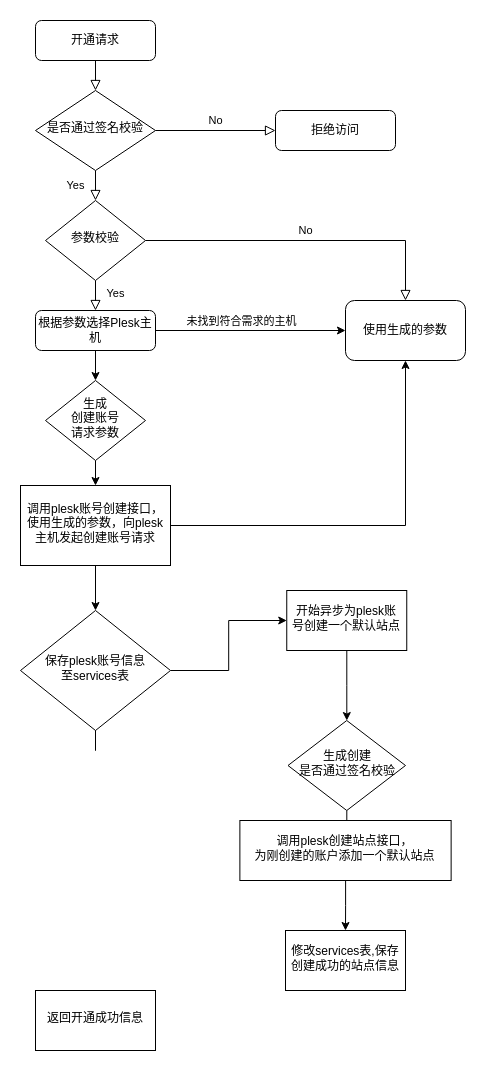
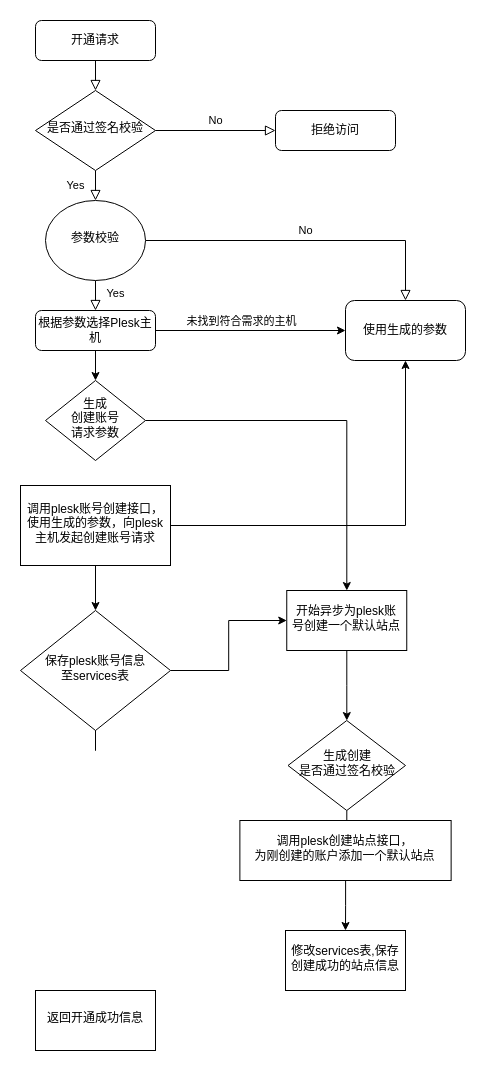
(96, 241) -> (96, 241)
(96, 477) -> (328, 421)
